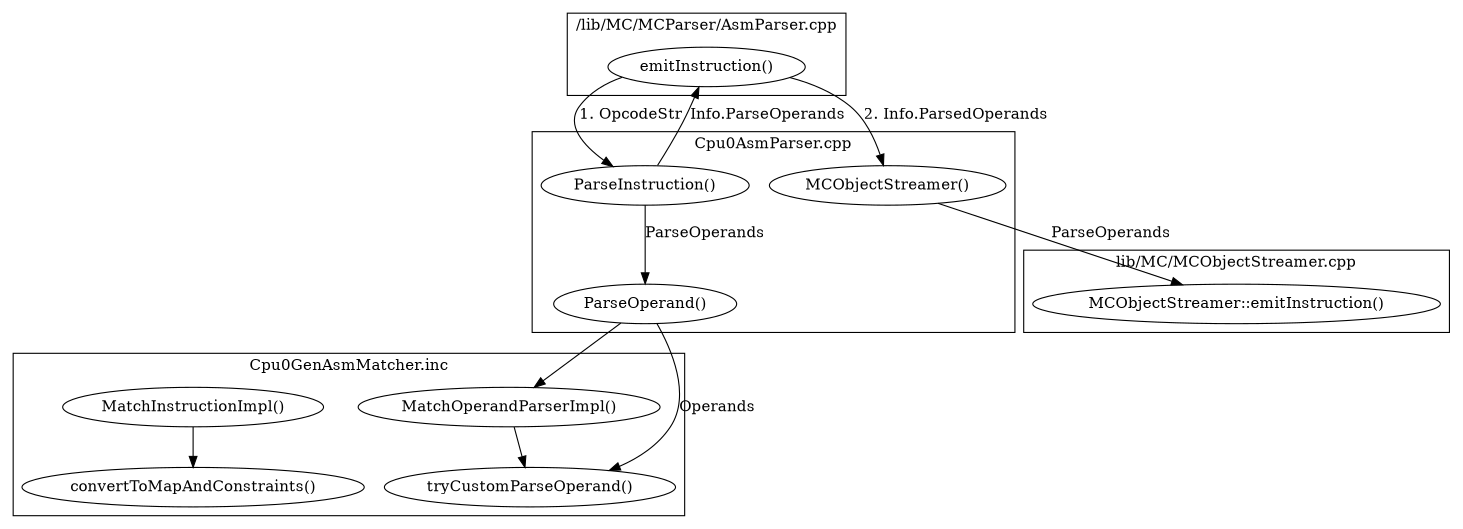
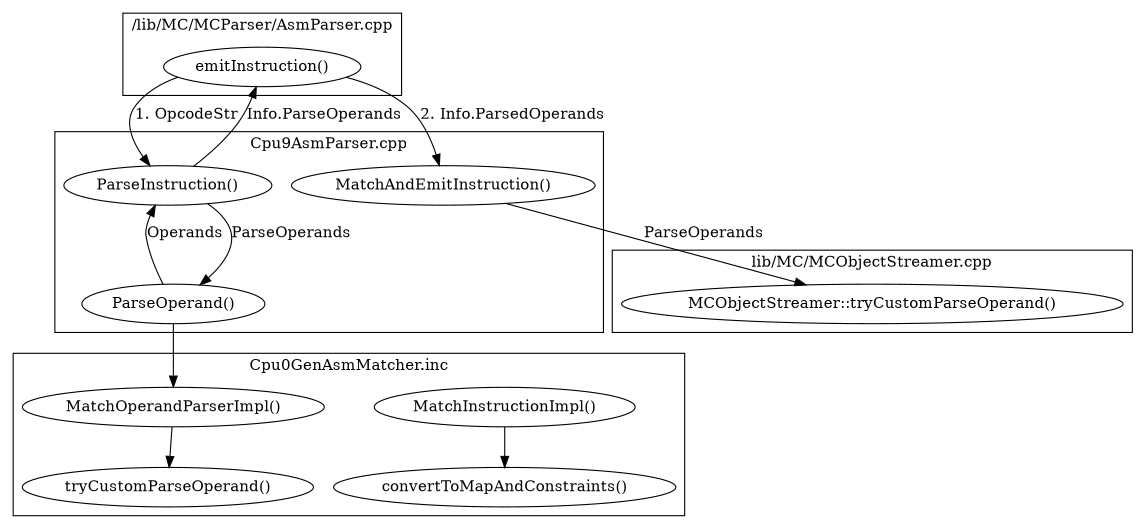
(774, 144) -> (329, 144)
(888, 185) -> (443, 185)
(1237, 304) -> (872, 304)
(678, 407) -> (149, 250)
